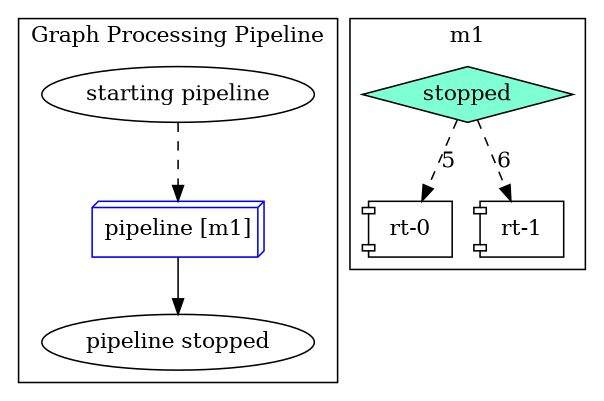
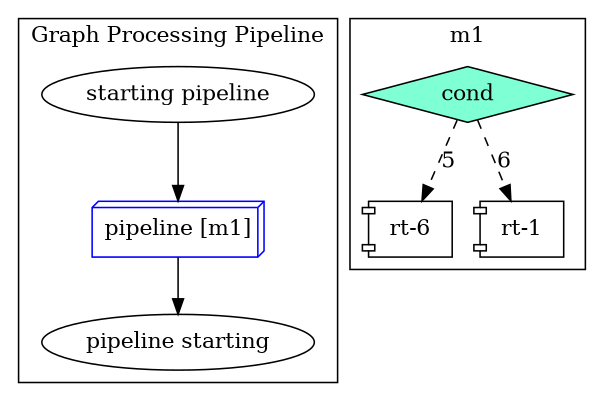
(468, 94) -> (468, 94)
(178, 154) -> (178, 154)
(410, 229) -> (410, 229)
(178, 342) -> (178, 342)
